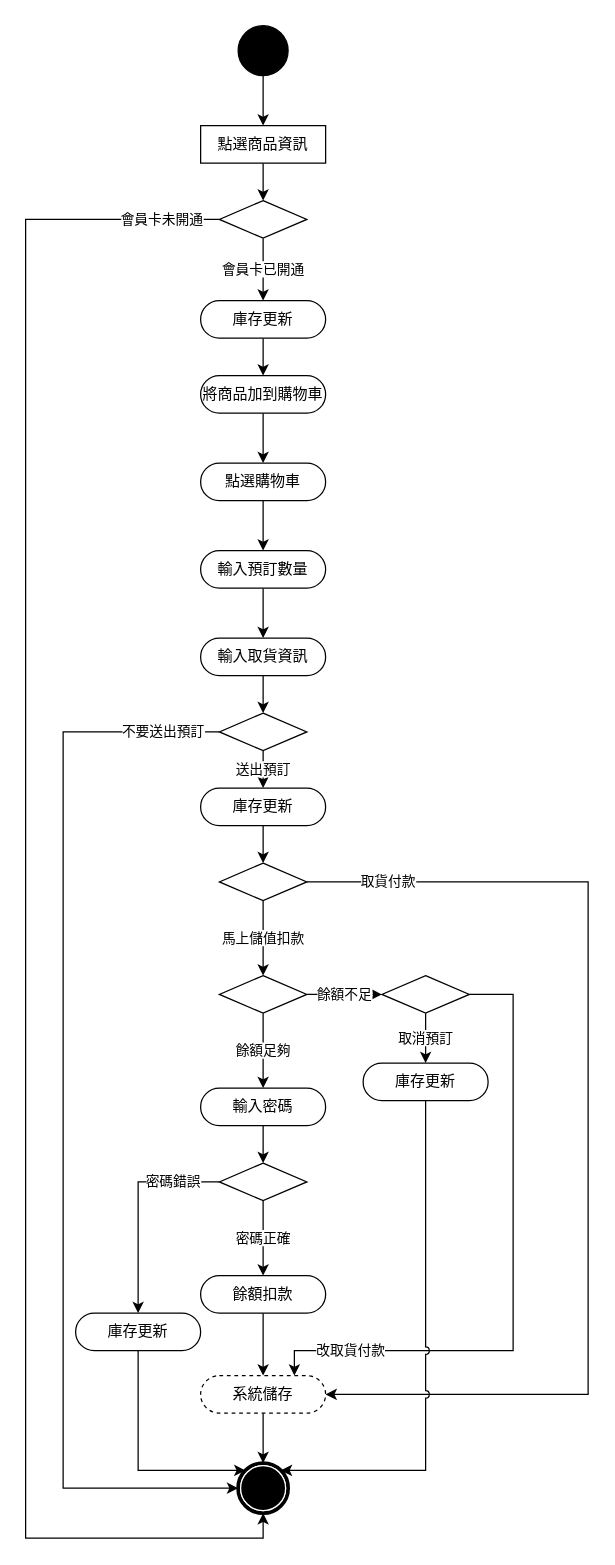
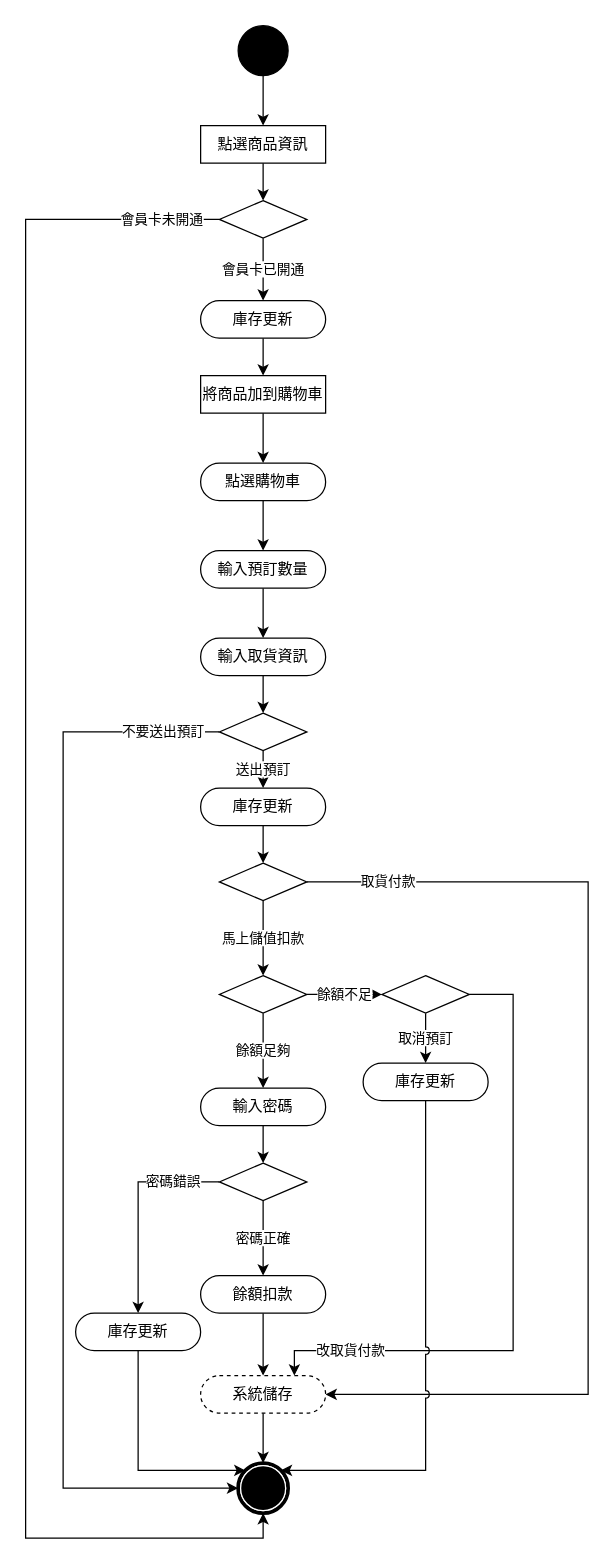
(263, 394) -> (263, 394)
